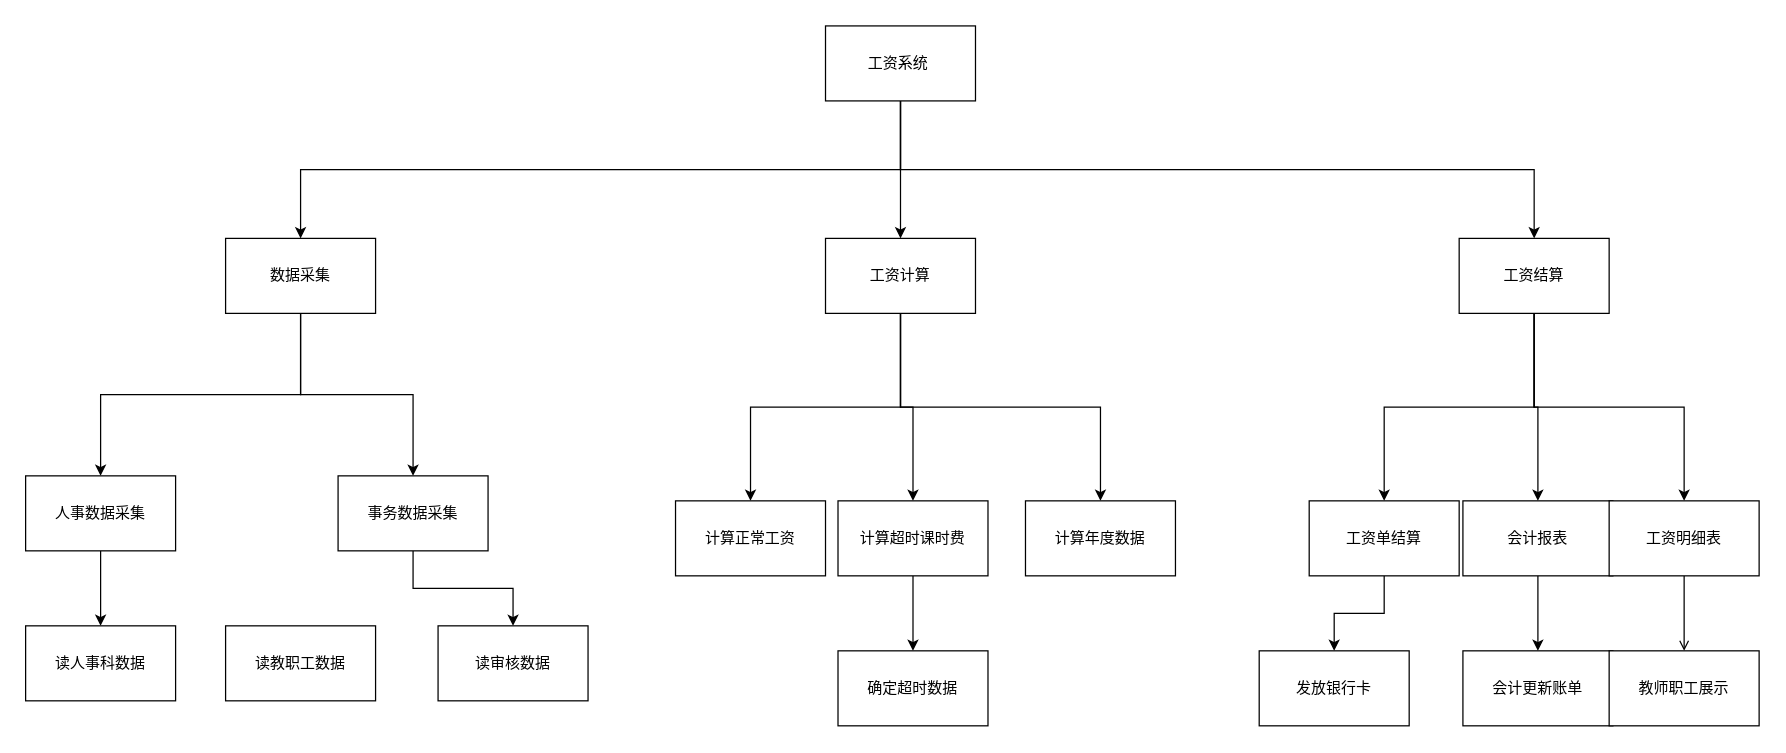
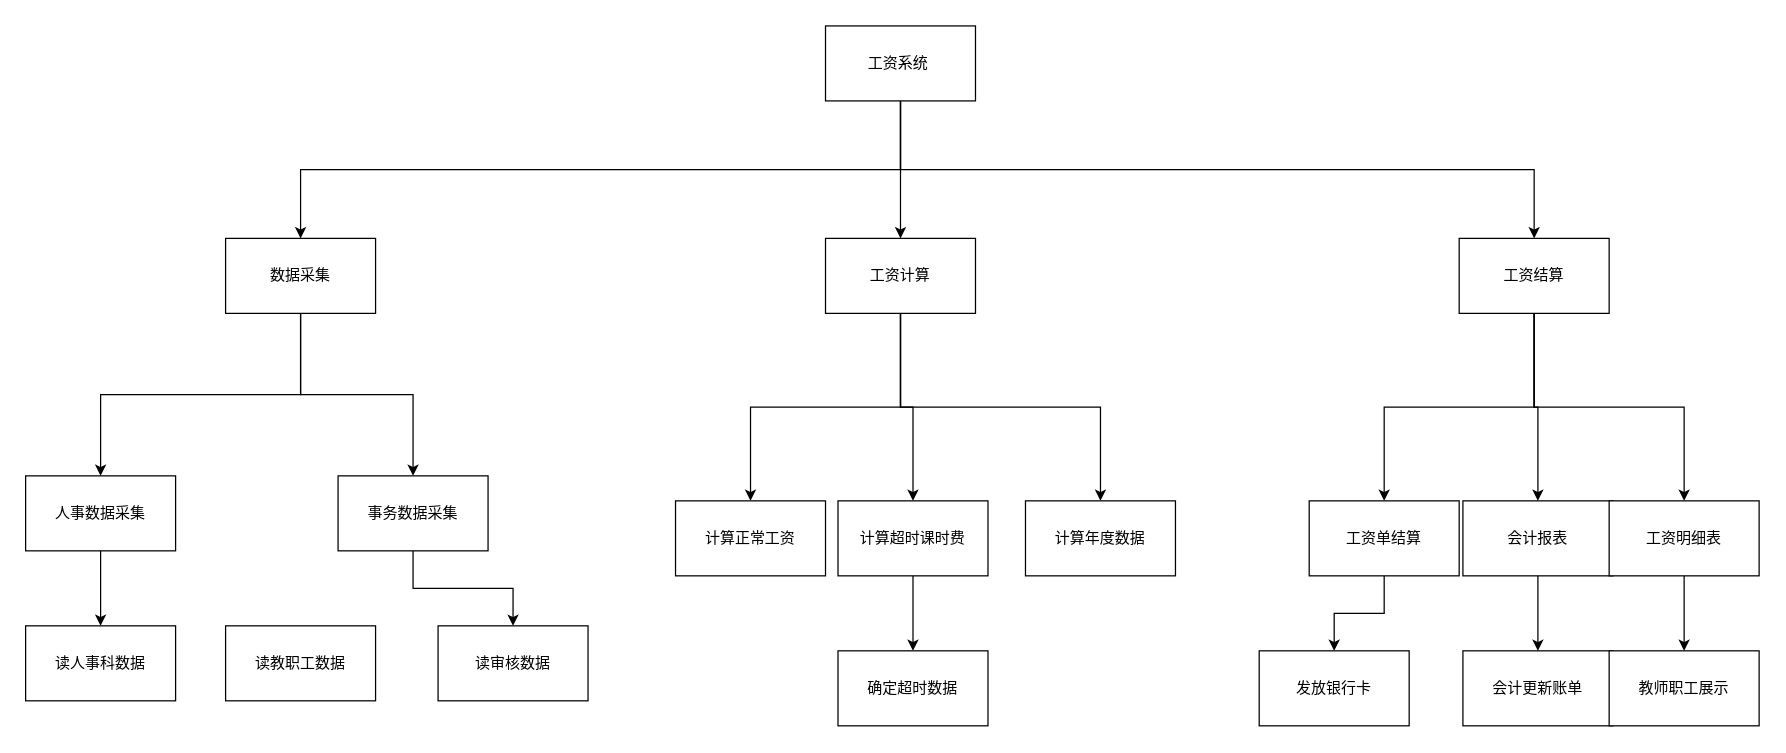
(1684, 643) -> (1684, 641)
